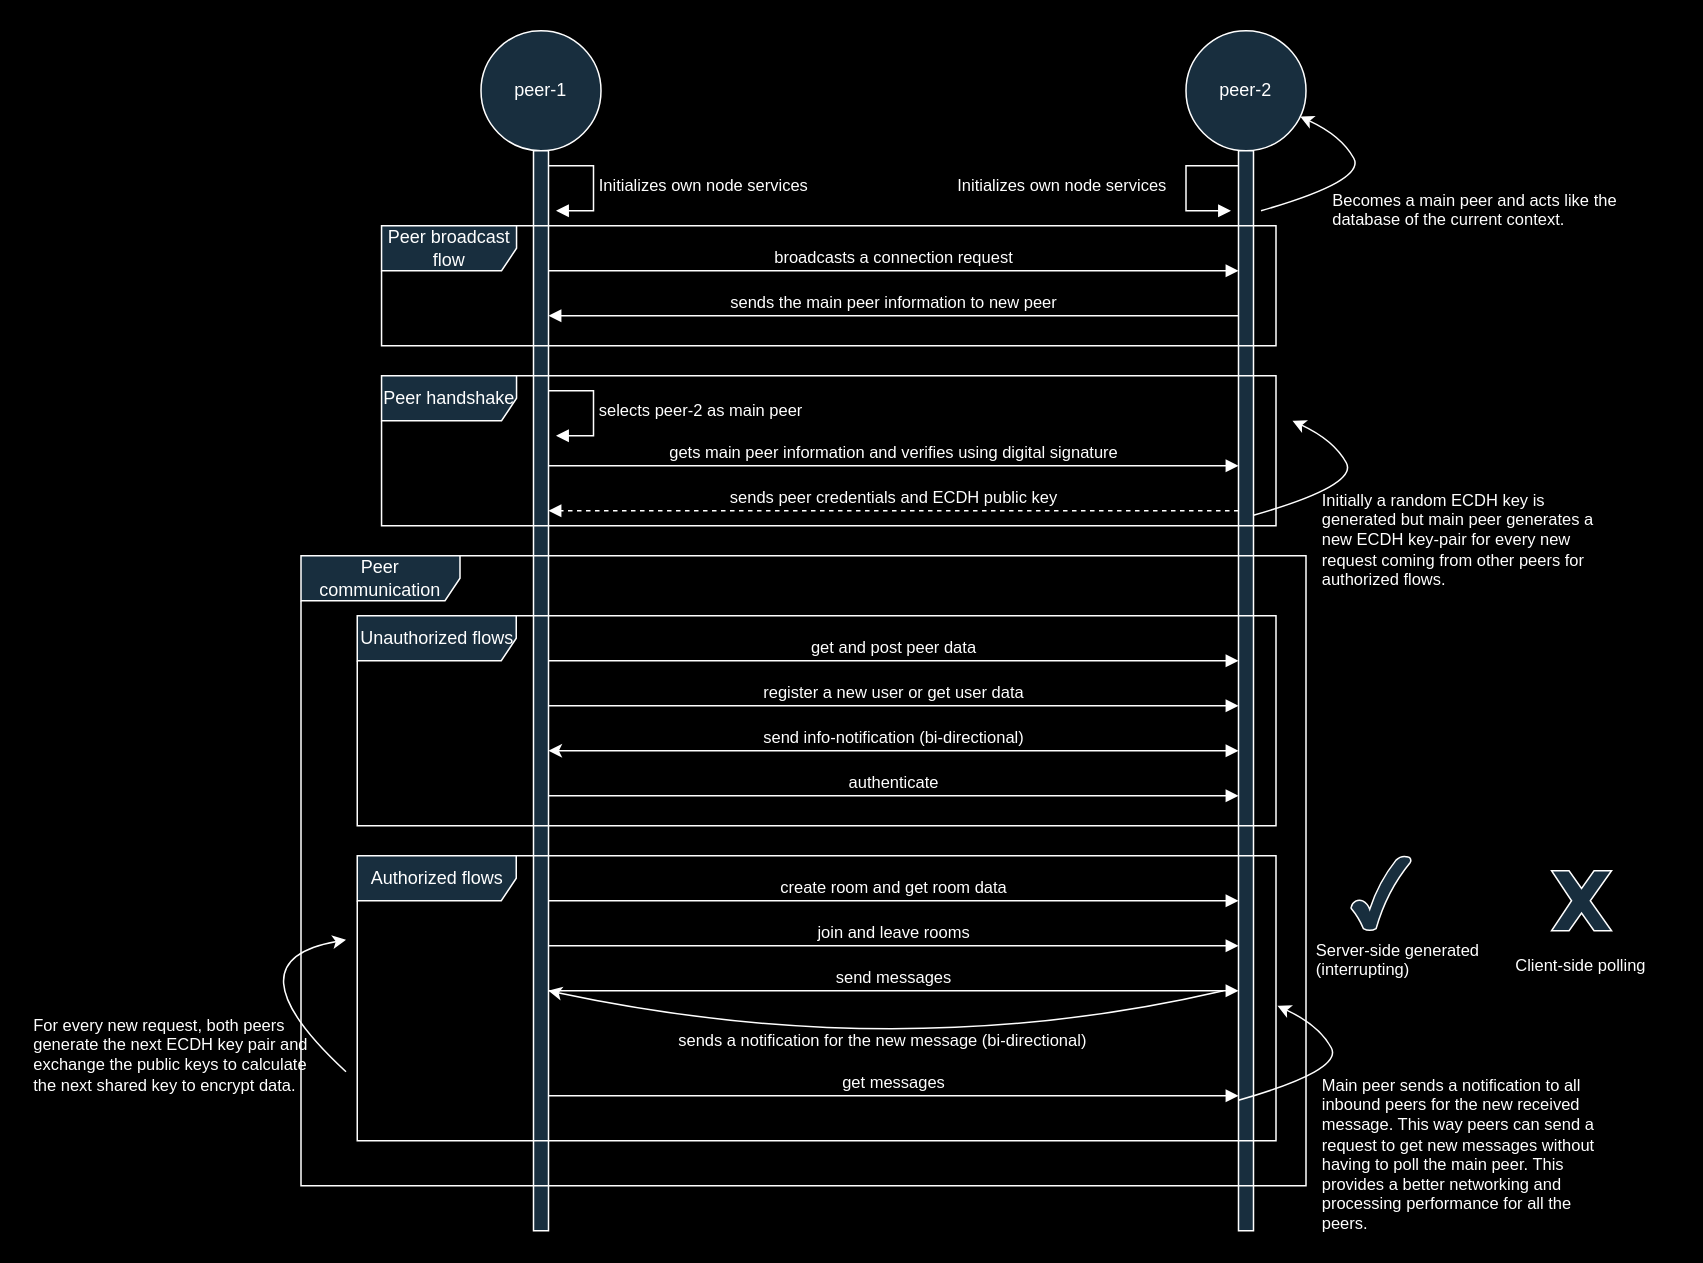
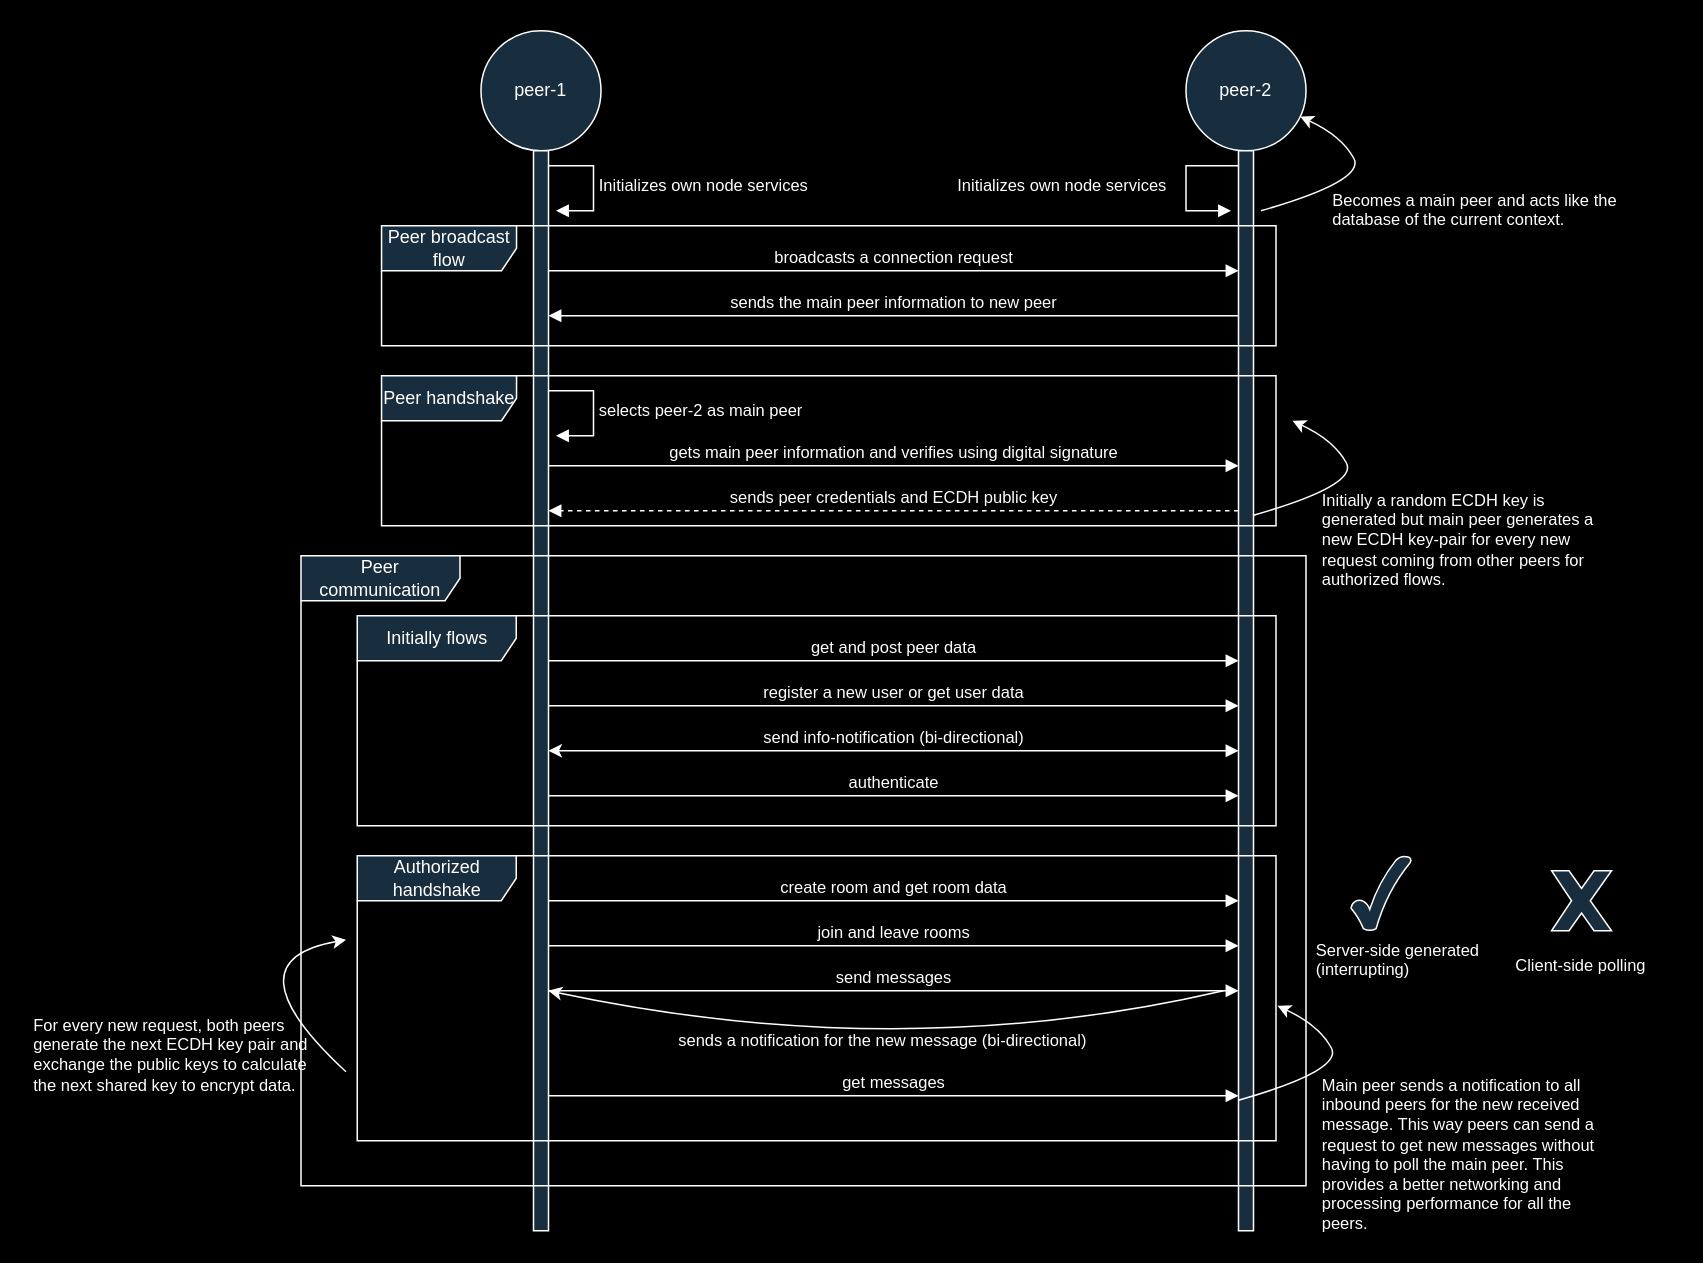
(437, 638) -> (437, 638)
(437, 878) -> (437, 878)
